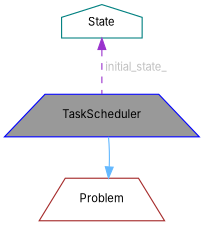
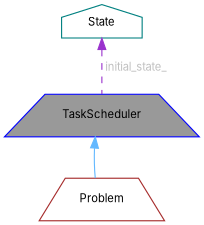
(109, 152) -> (94, 163)
